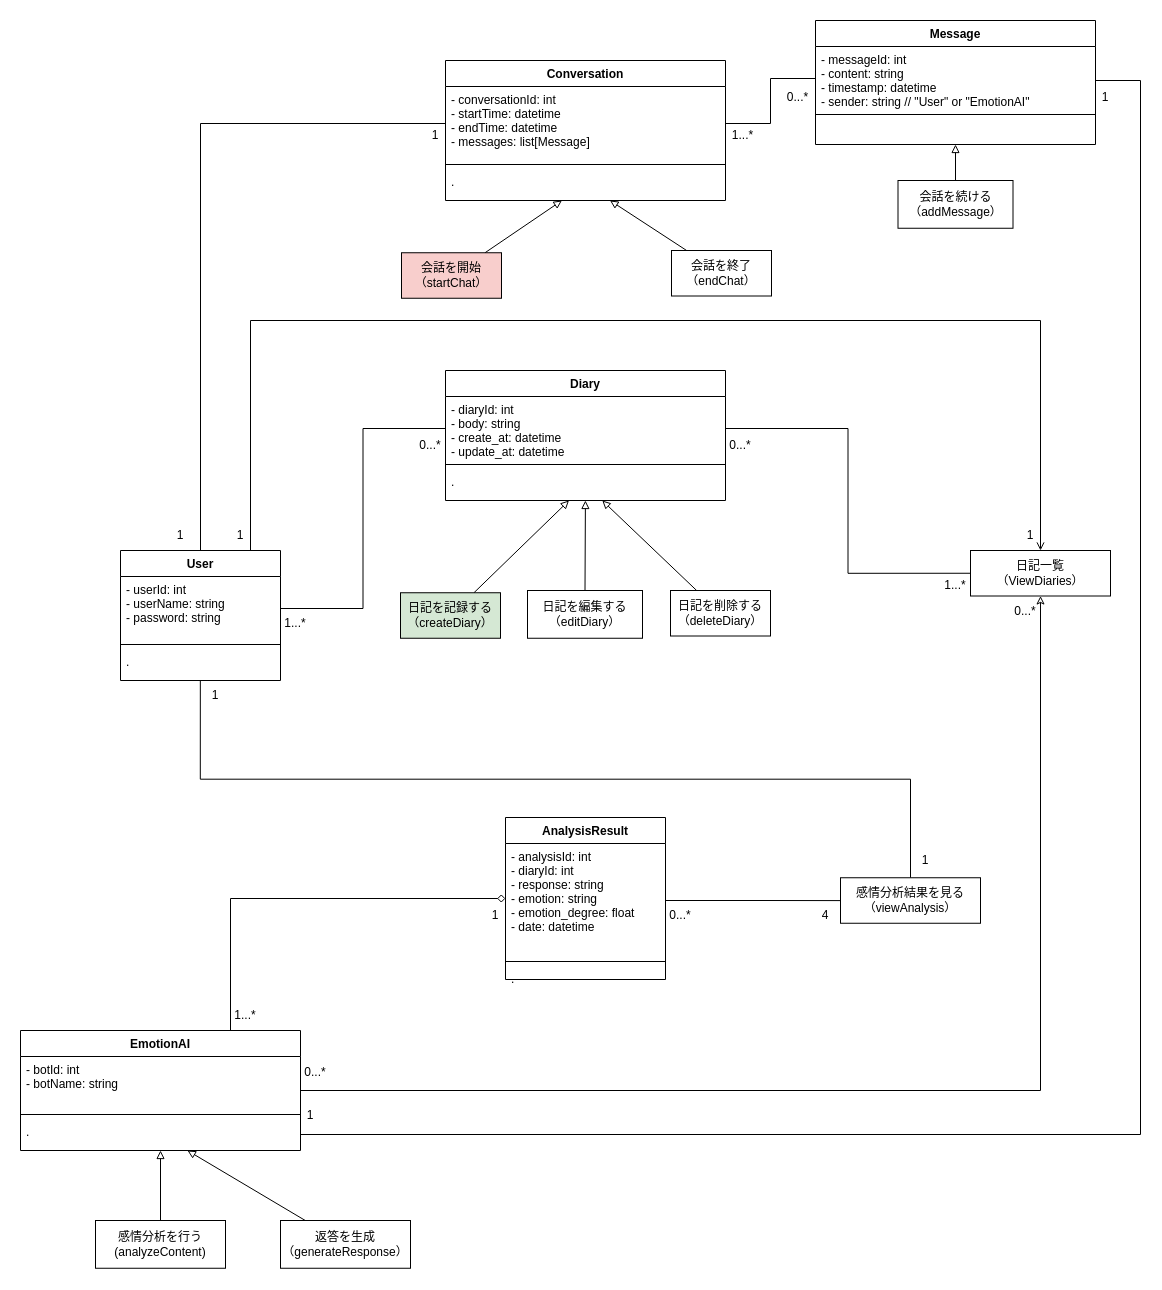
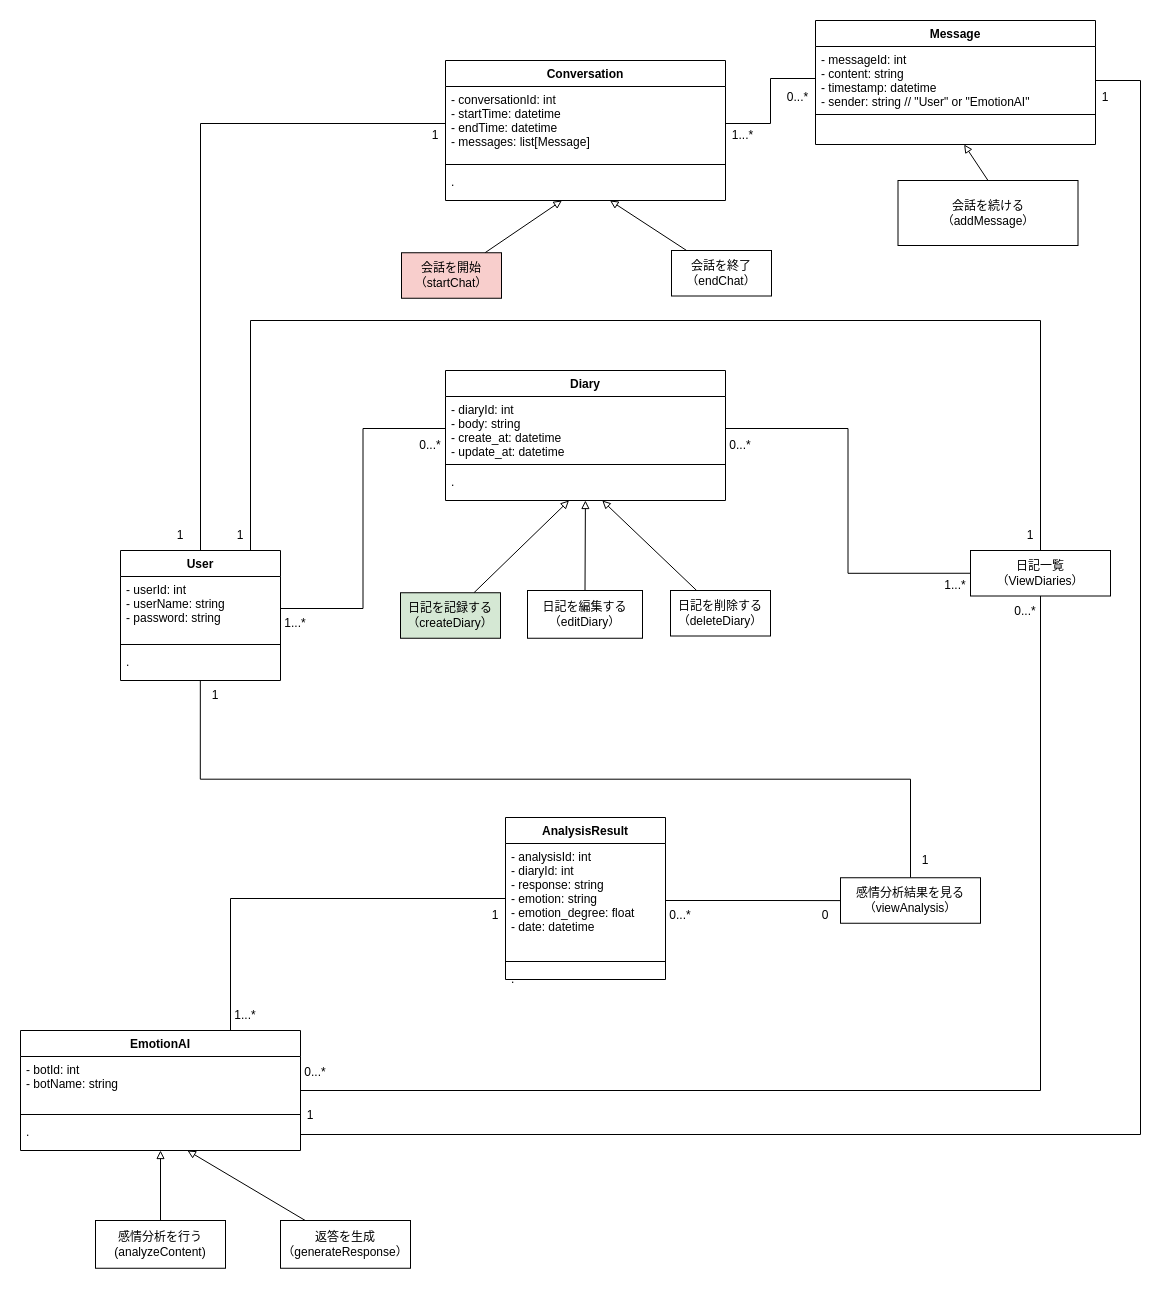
(956, 204) -> (988, 213)
(1041, 545) -> (1041, 545)
(1041, 604) -> (1041, 601)
(497, 899) -> (499, 899)
(826, 916) -> (826, 916)
